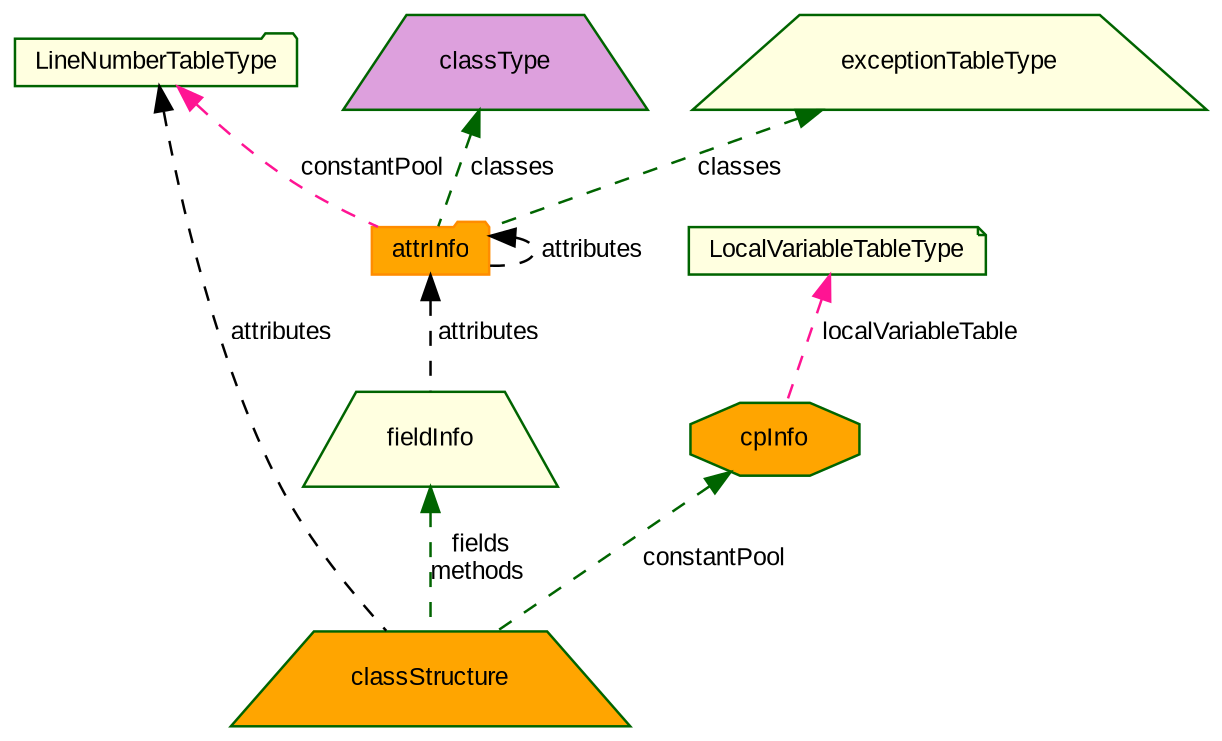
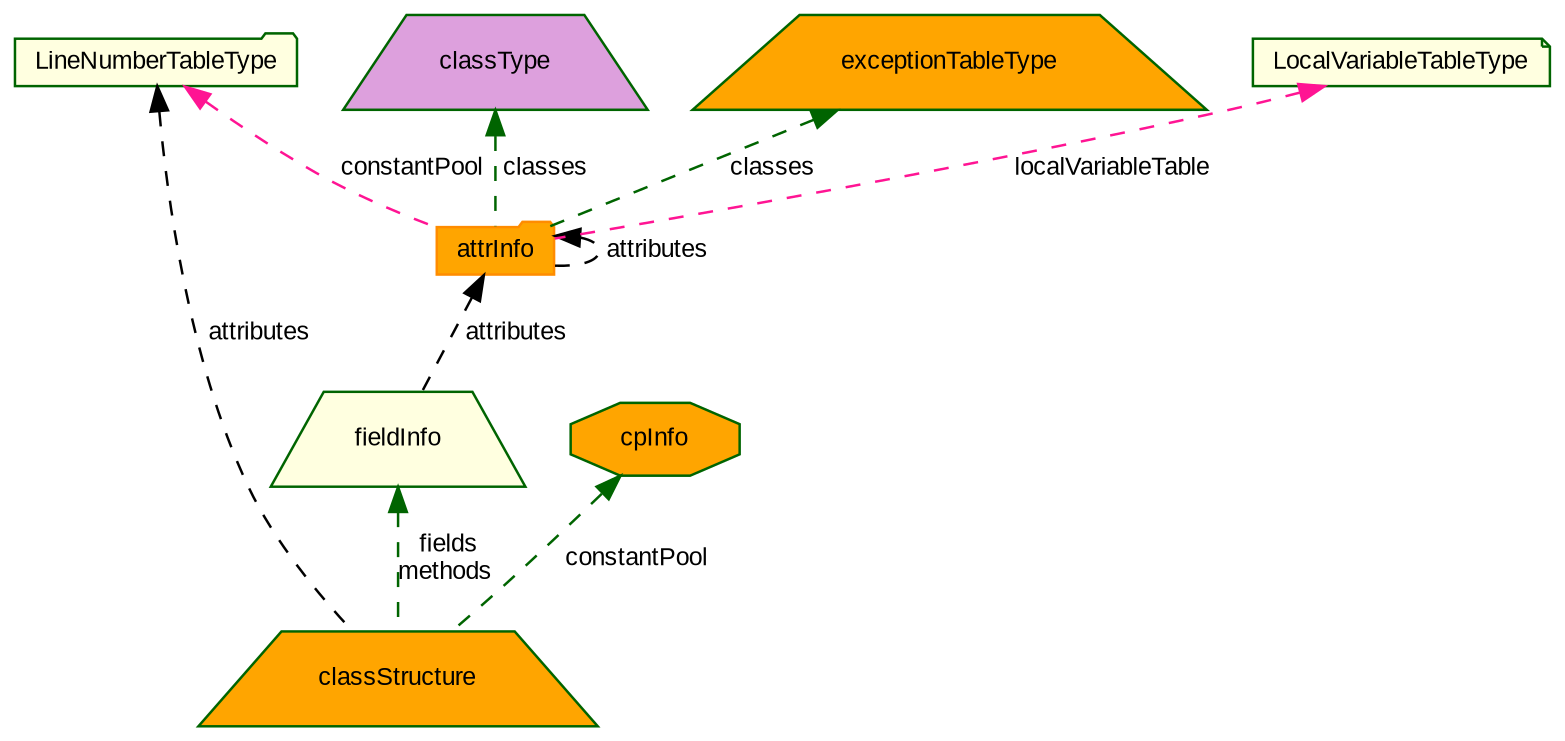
(950, 62) -> (950, 62)
(804, 351) -> (929, 172)
